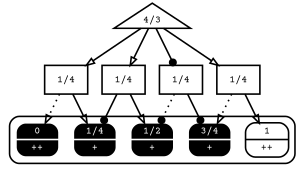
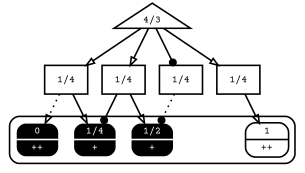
(210, 140) -> none
